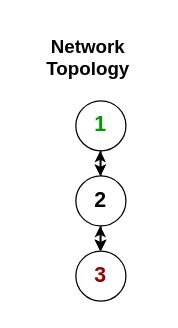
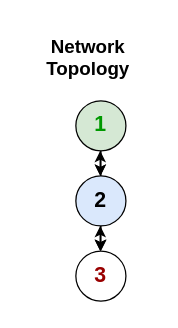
(101, 126) -> (101, 126)
(101, 201) -> (101, 201)
